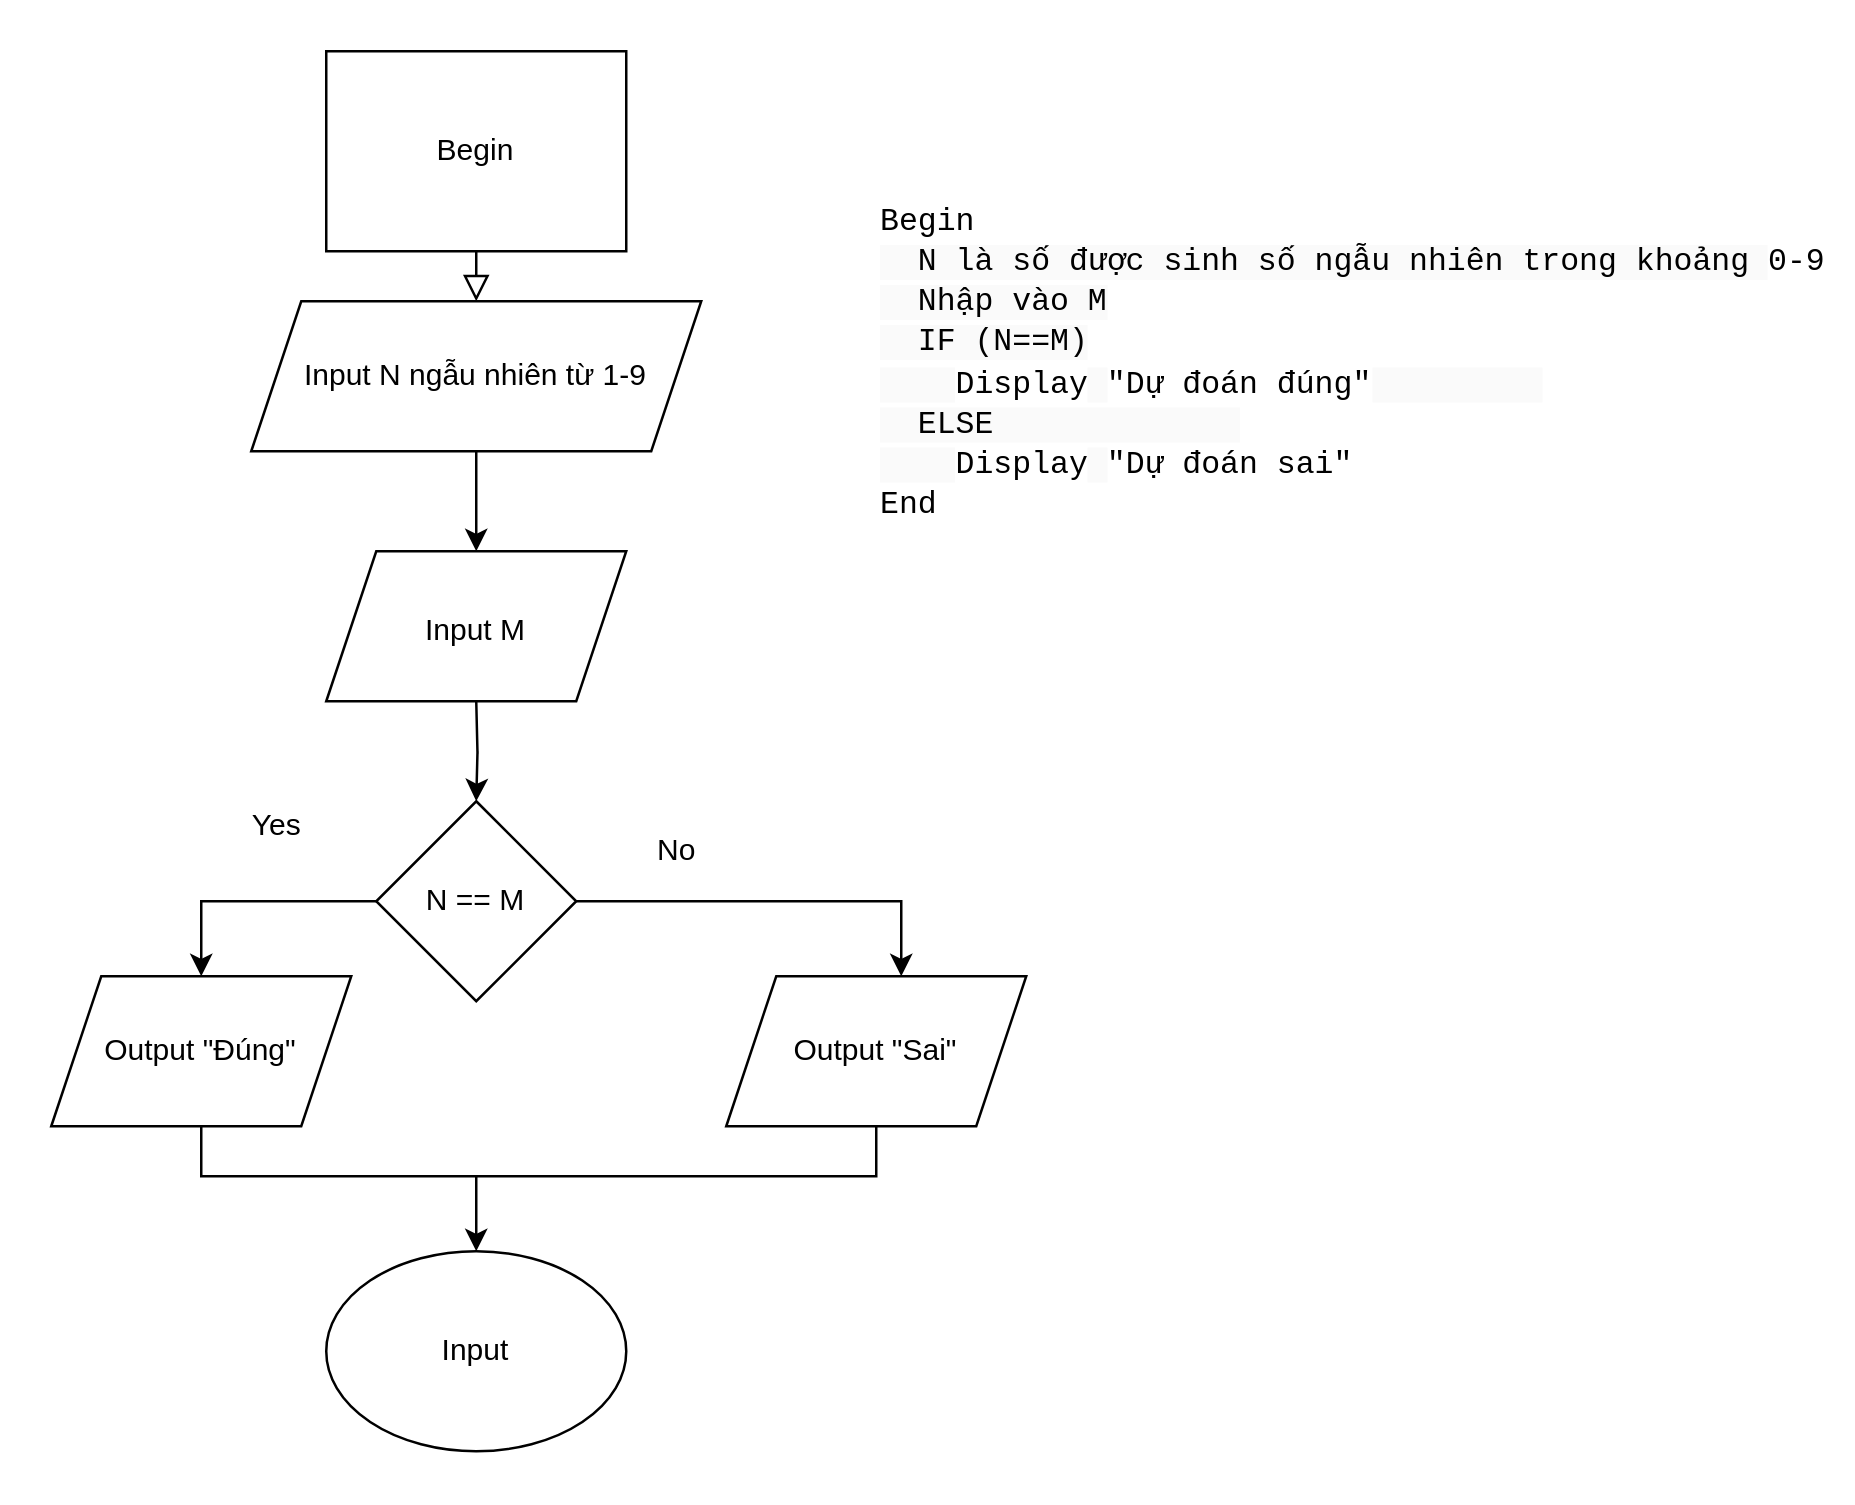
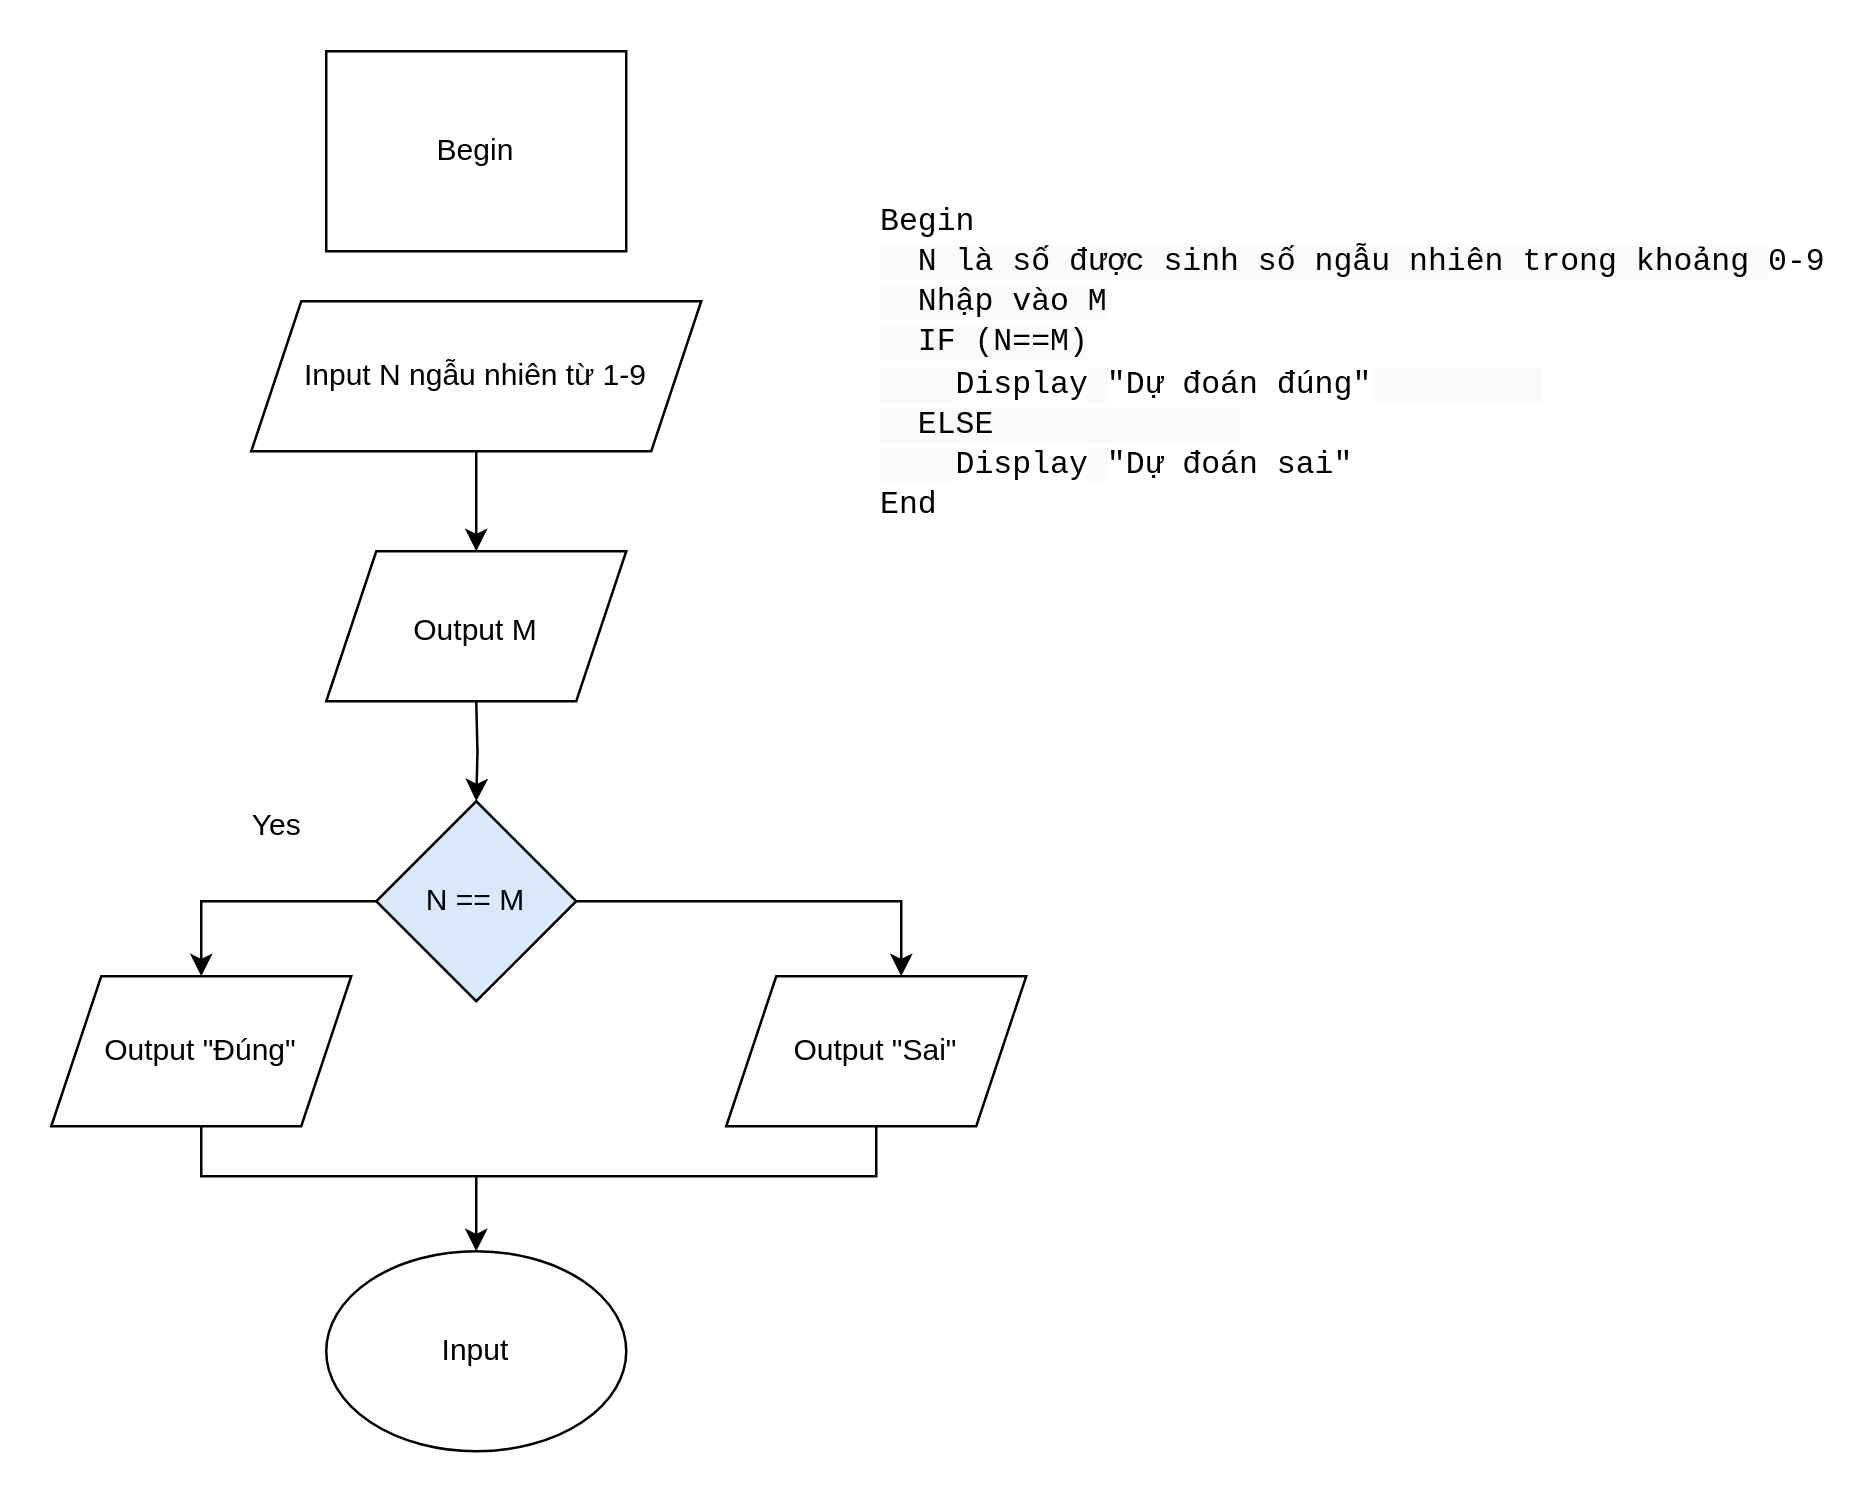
(476, 264) -> none
(476, 626) -> (476, 626)
(676, 851) -> none
(476, 901) -> (476, 901)
